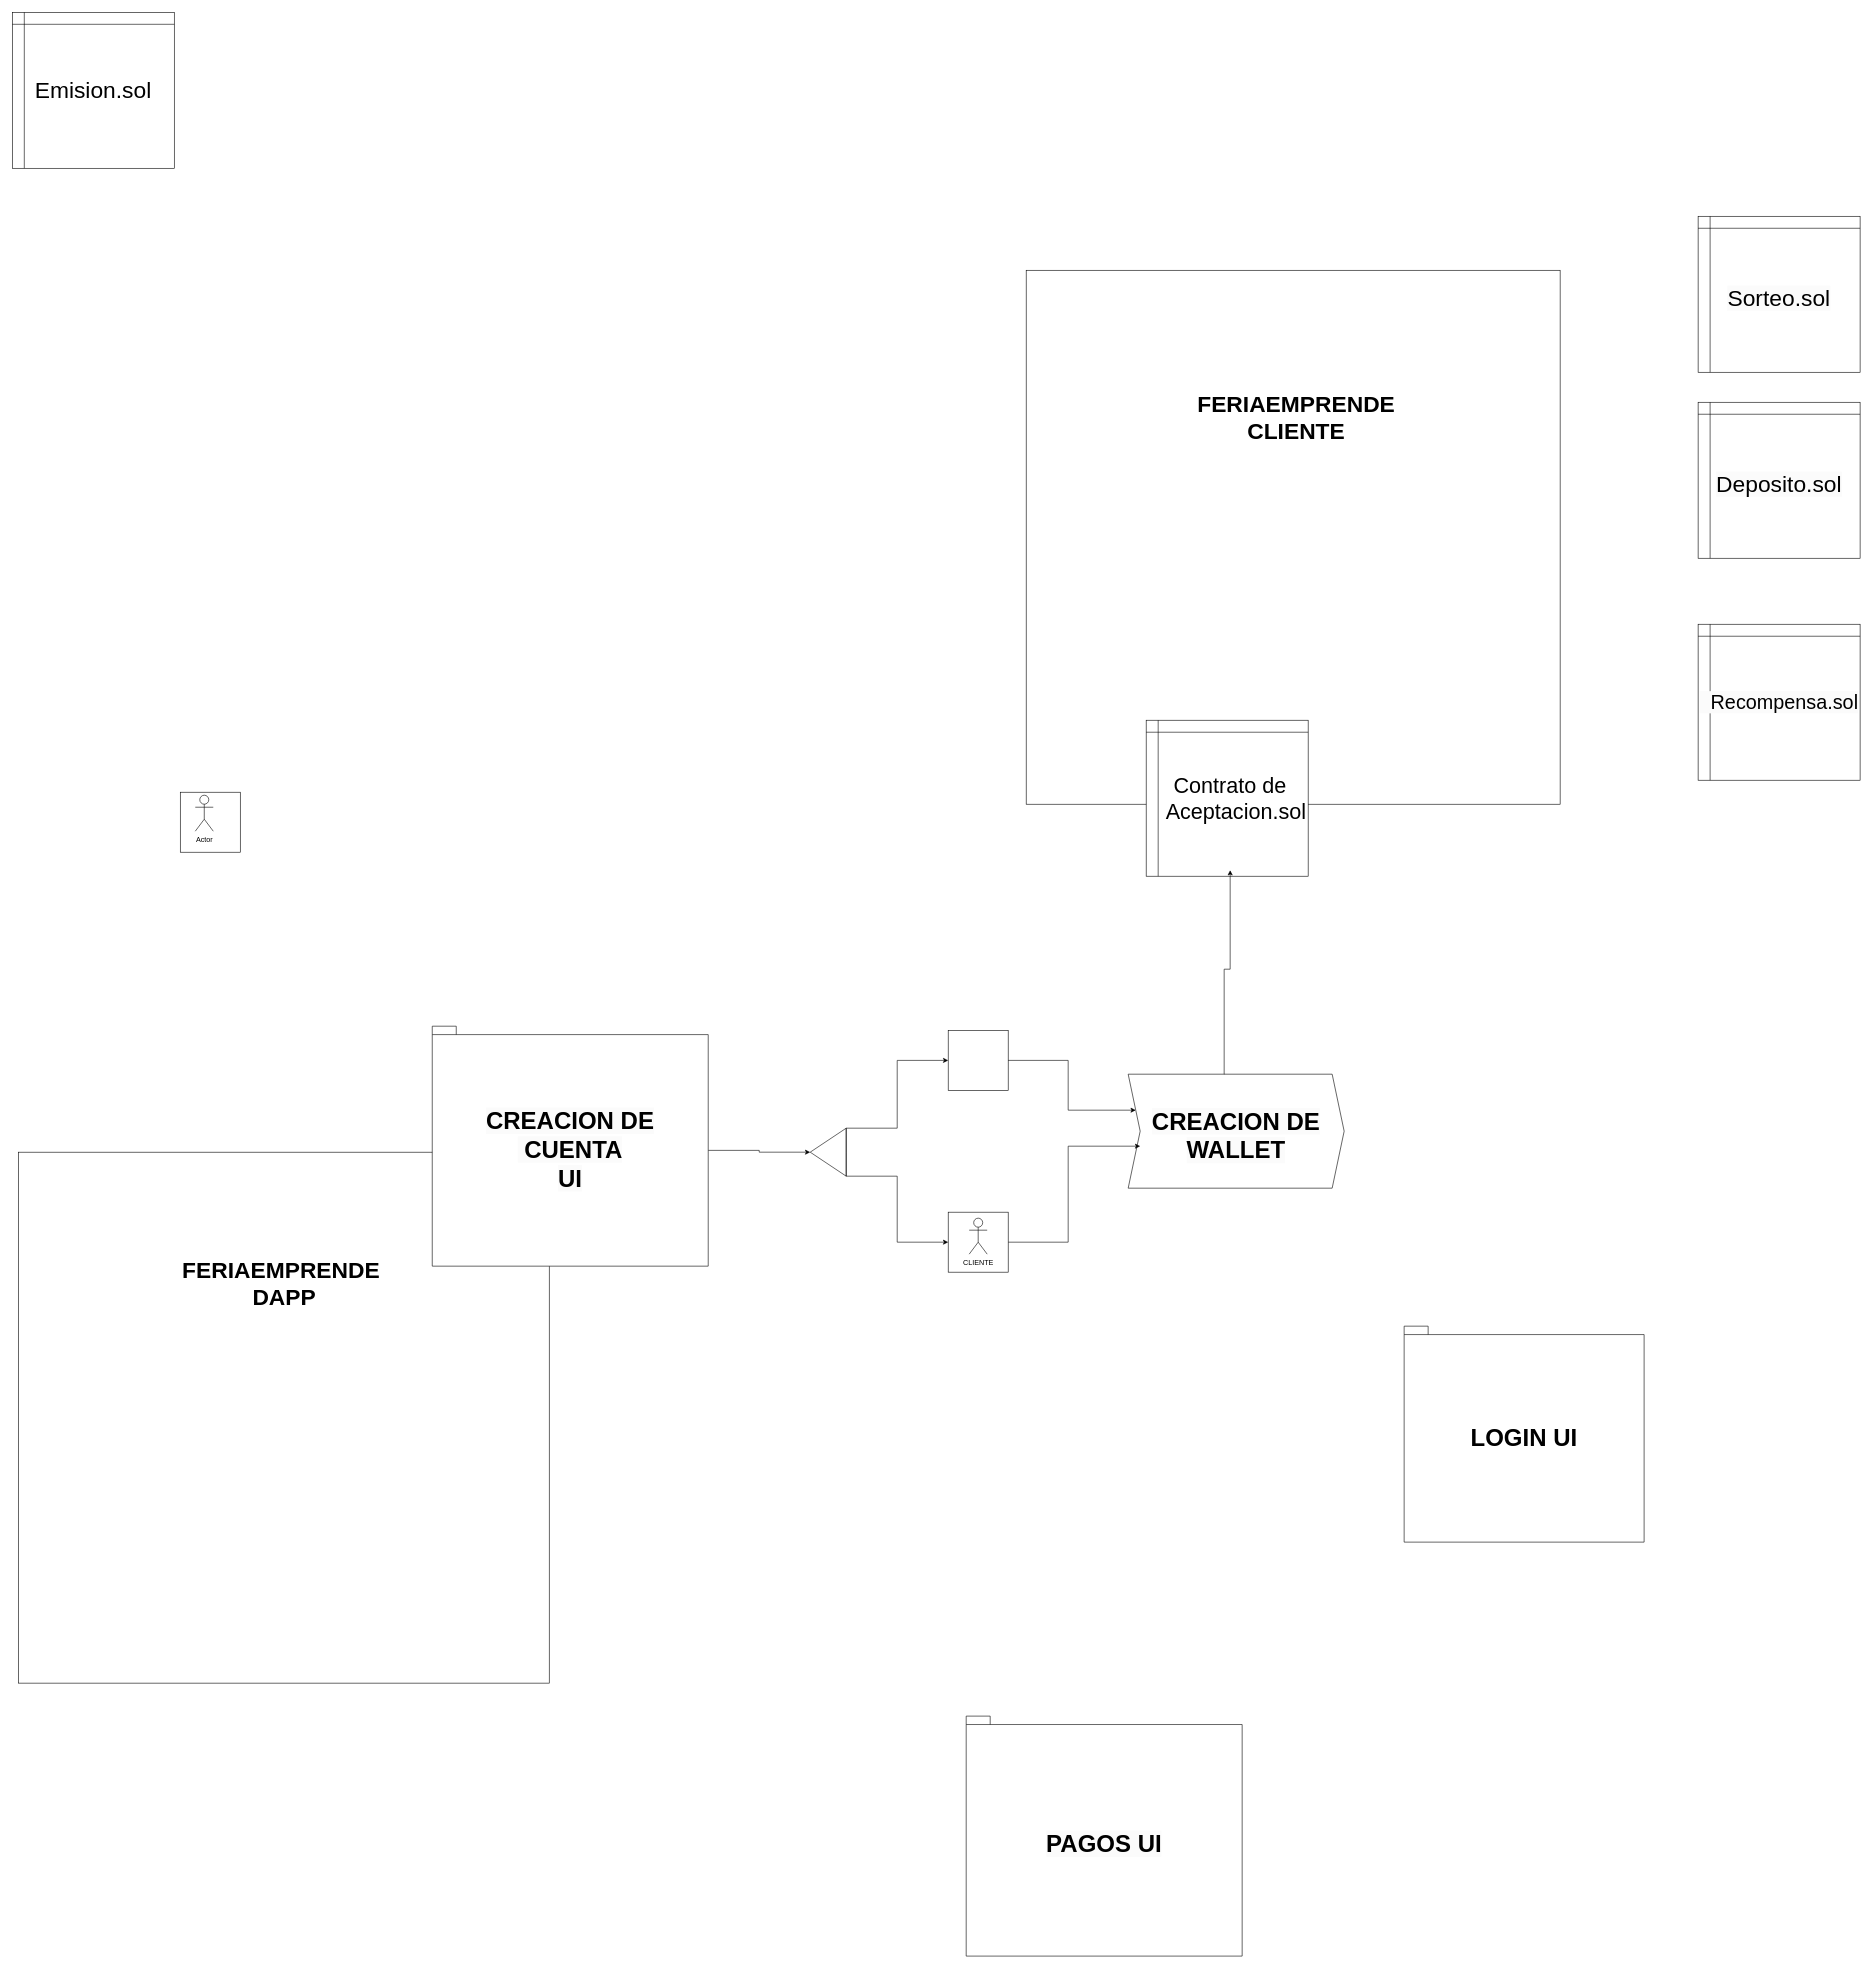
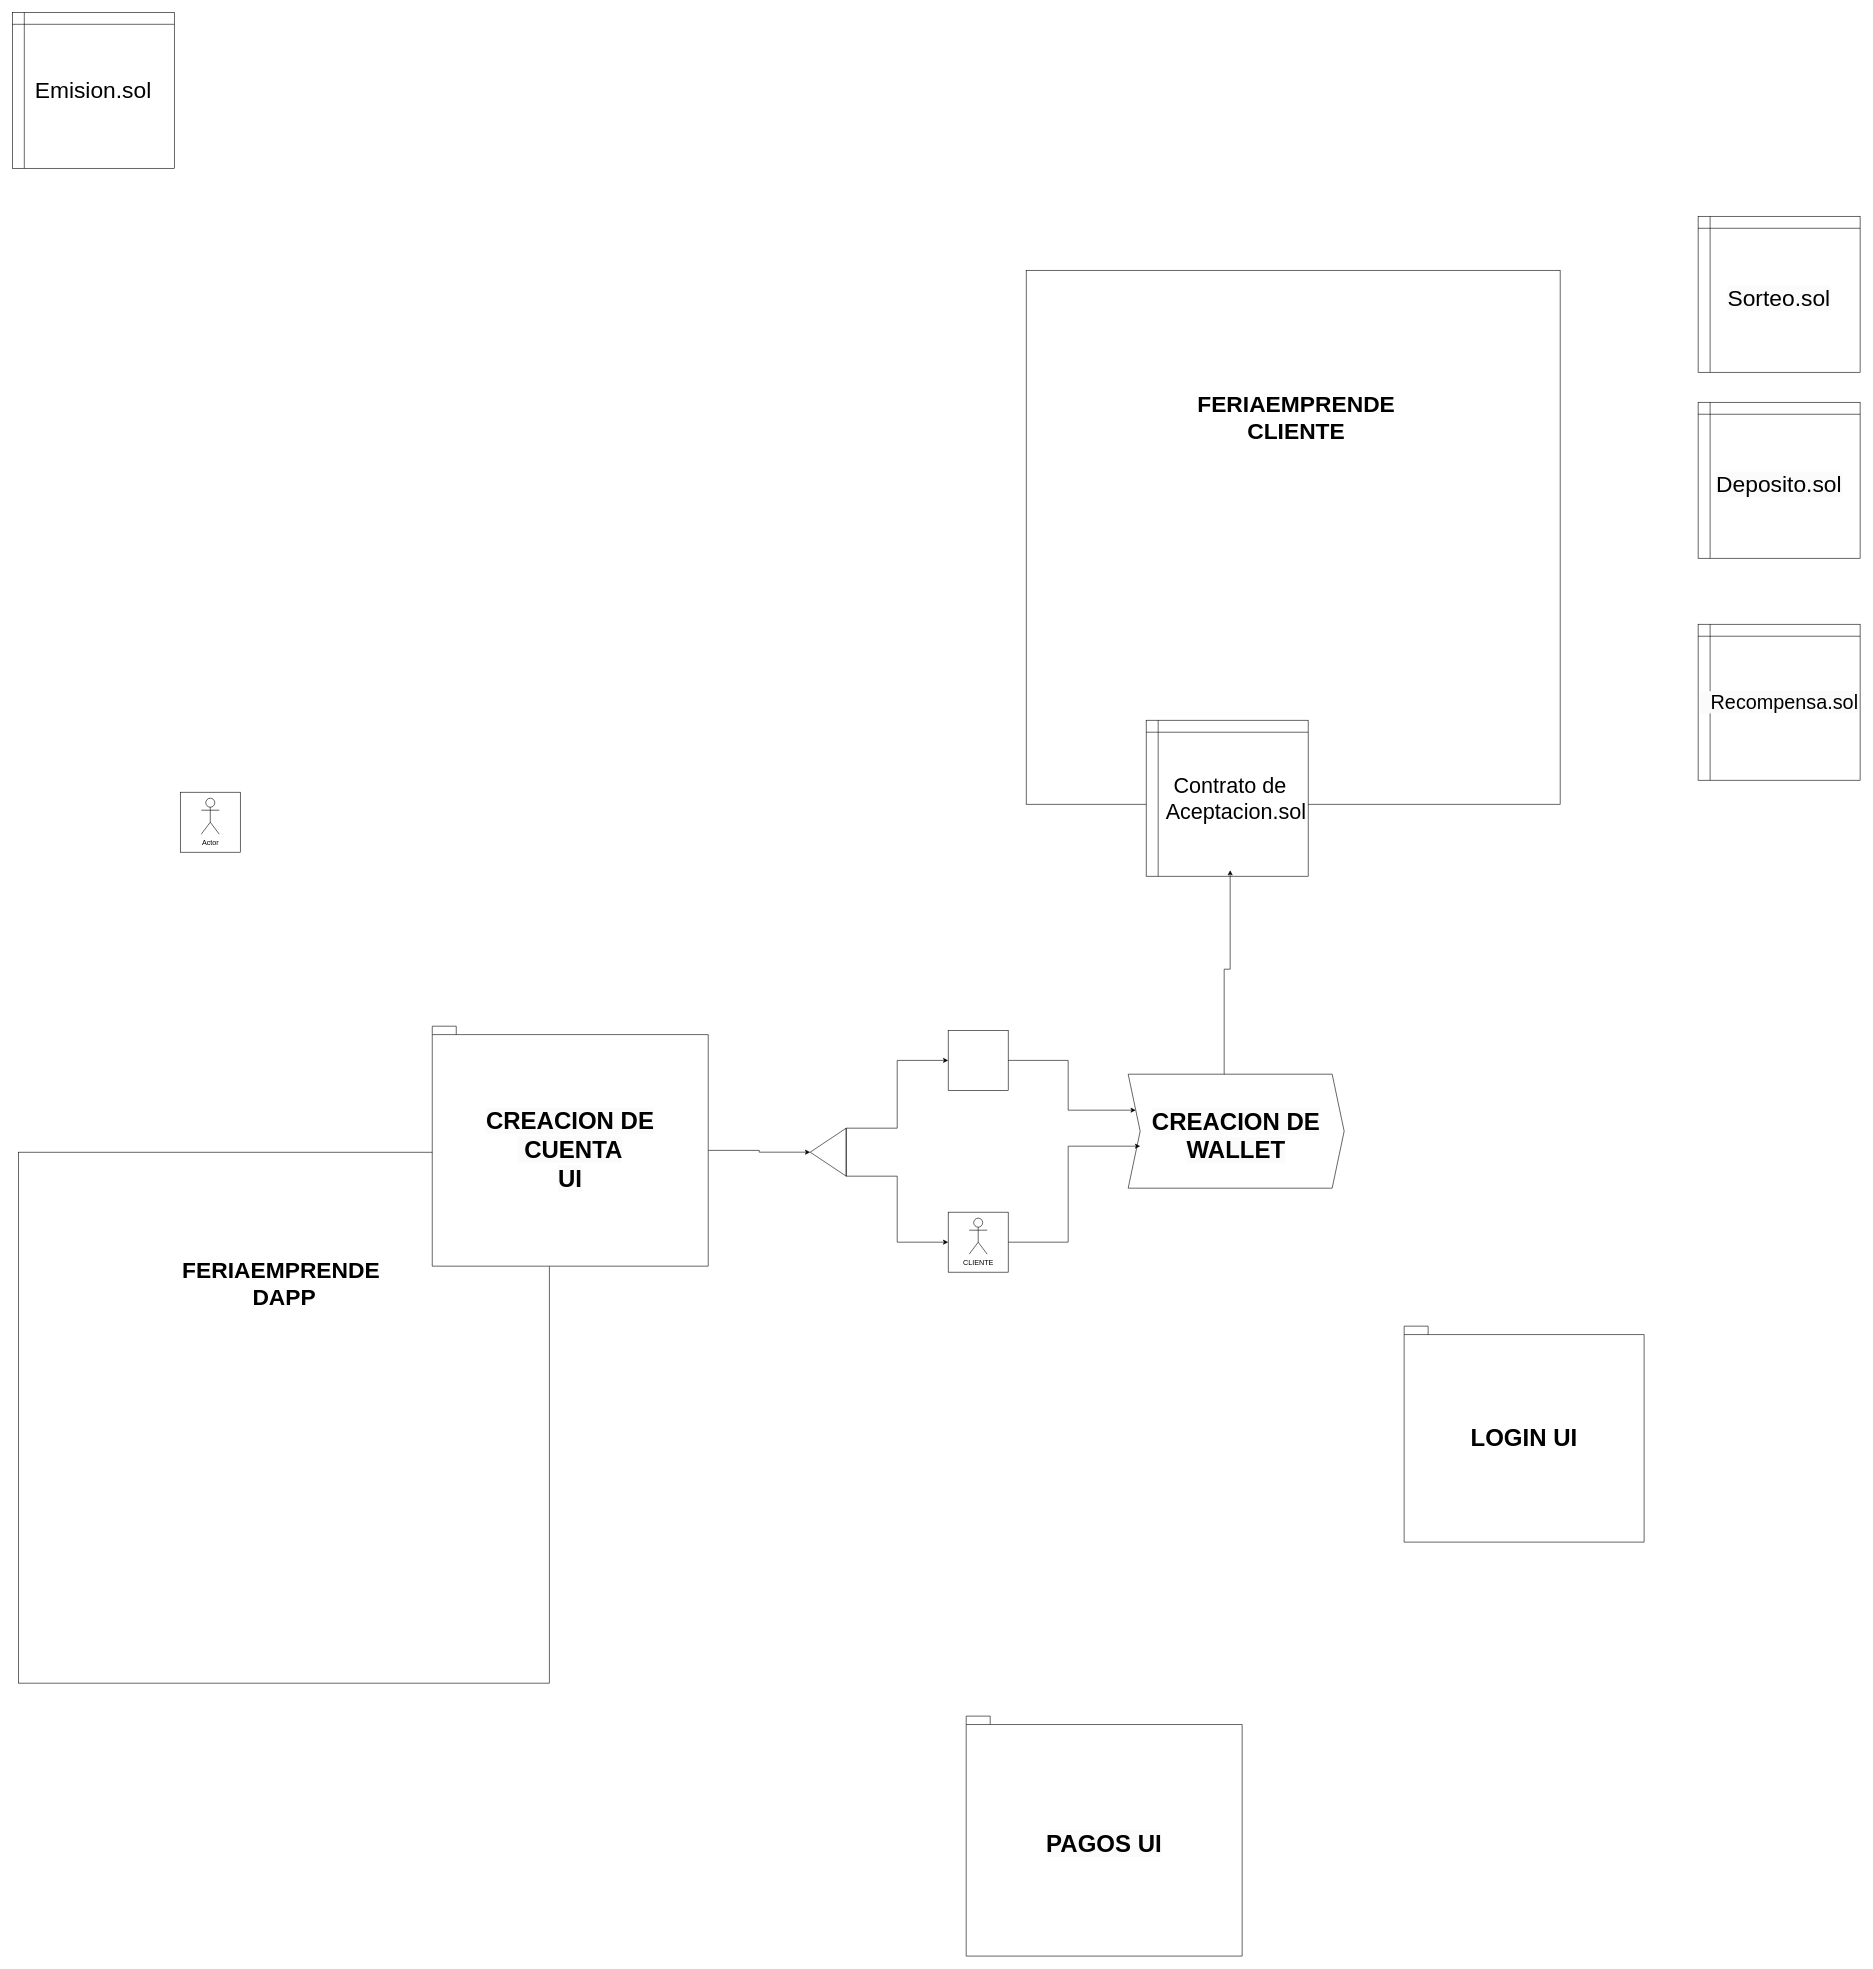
(204, 813) -> (210, 816)
